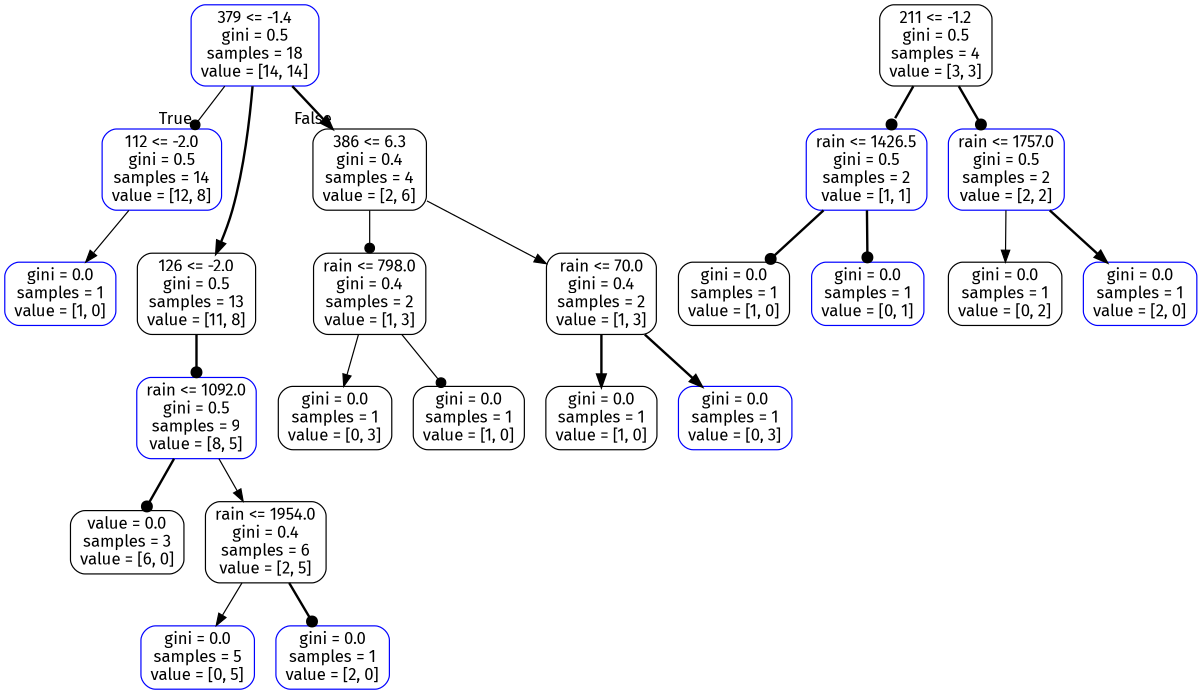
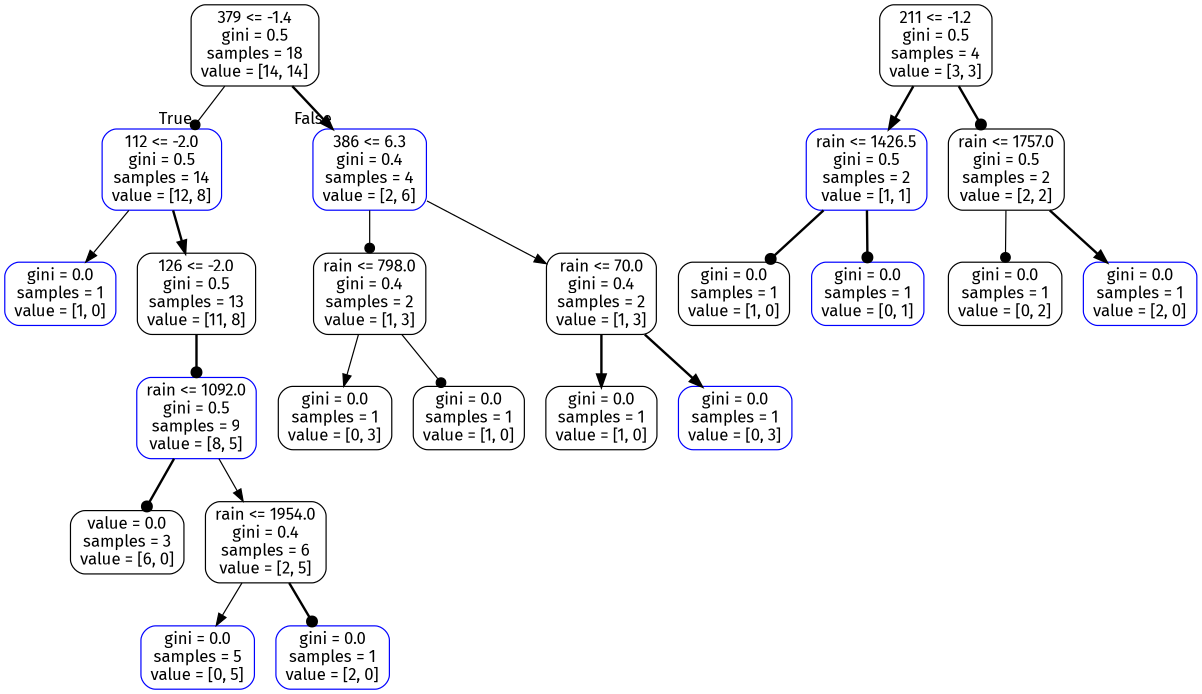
(255, 45) -> (255, 45)
(904, 102) -> (904, 102)
(242, 165) -> (177, 226)
(370, 170) -> (370, 170)
(1006, 170) -> (1006, 170)
(1006, 231) -> (1006, 231)
